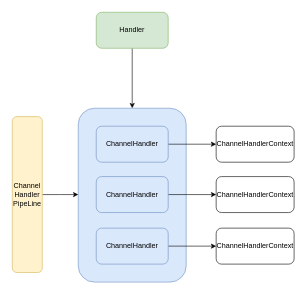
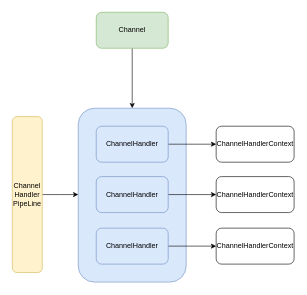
(132, 30) -> (132, 30)
